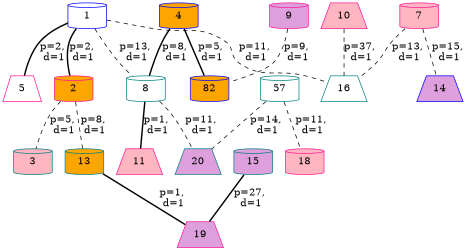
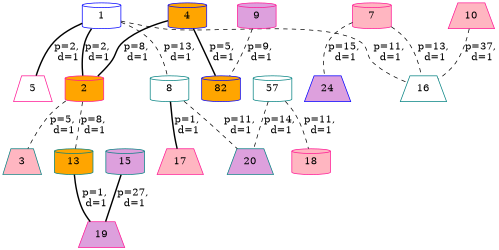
(158, 52) -> (126, 40)
(440, 89) -> (328, 89)
(33, 162) -> (22, 162)
(139, 162) -> (180, 162)
